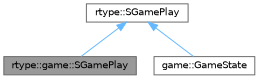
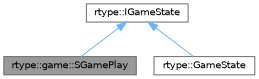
(137, 13) -> (137, 13)
(204, 66) -> (204, 66)
